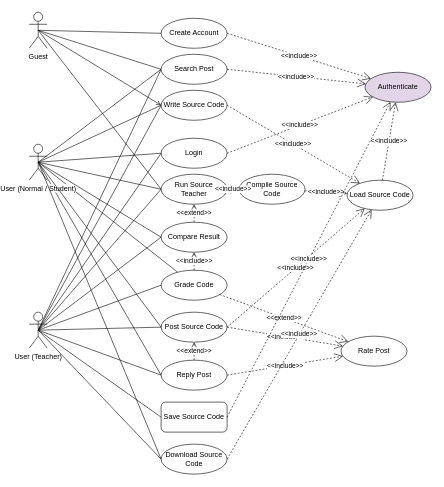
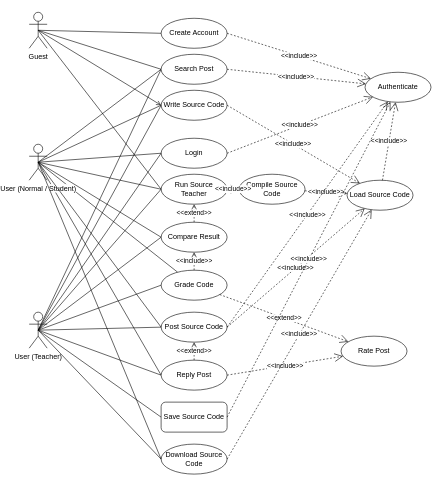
(398, 87) -> (398, 87)
(262, 333) -> (310, 211)
